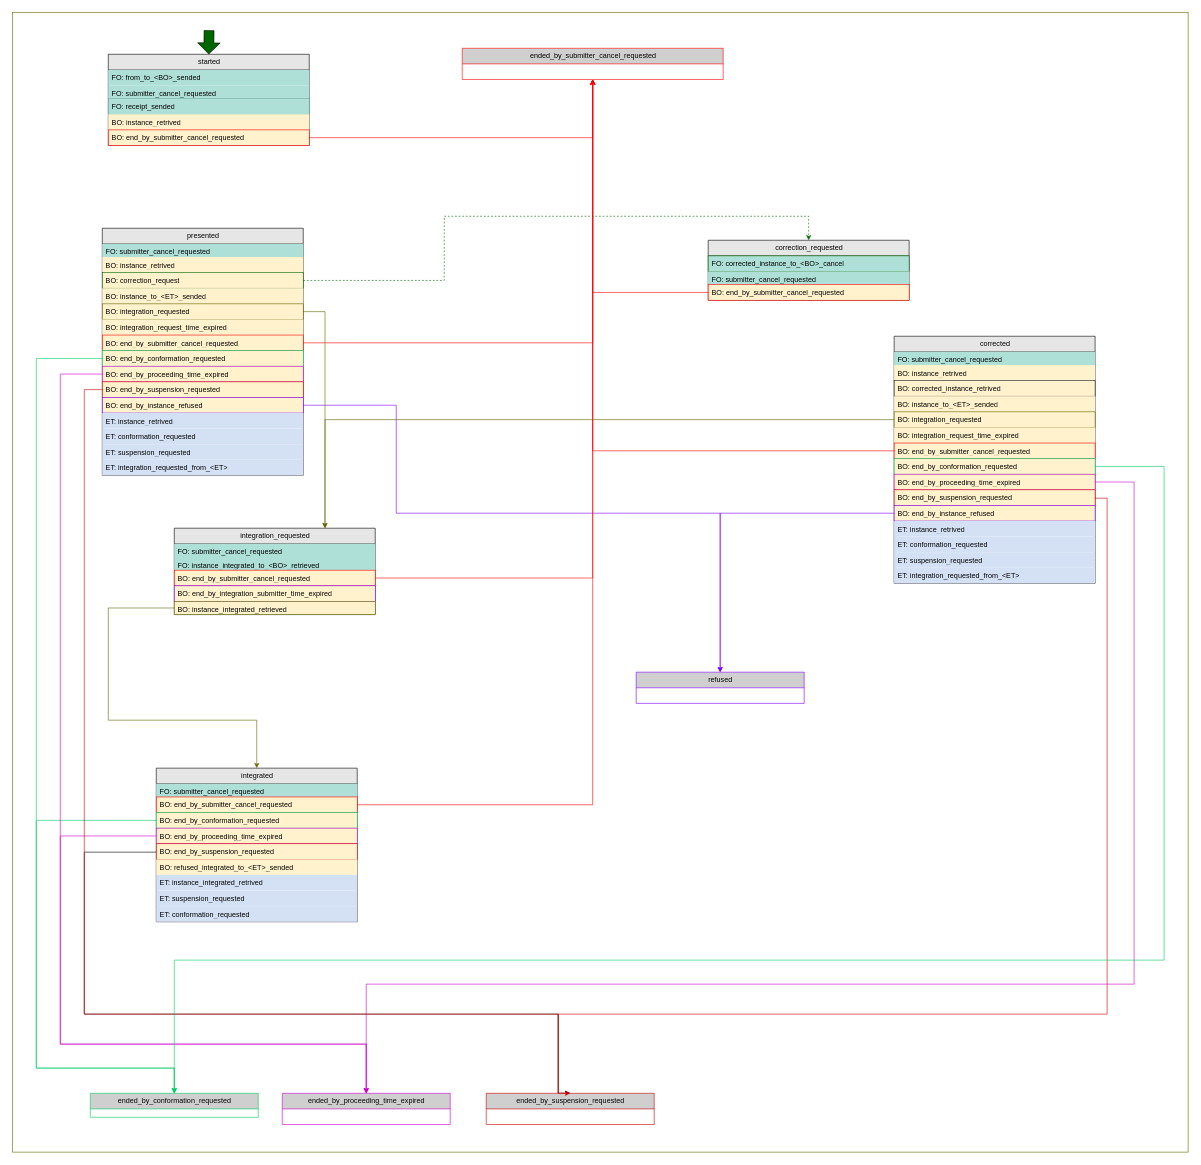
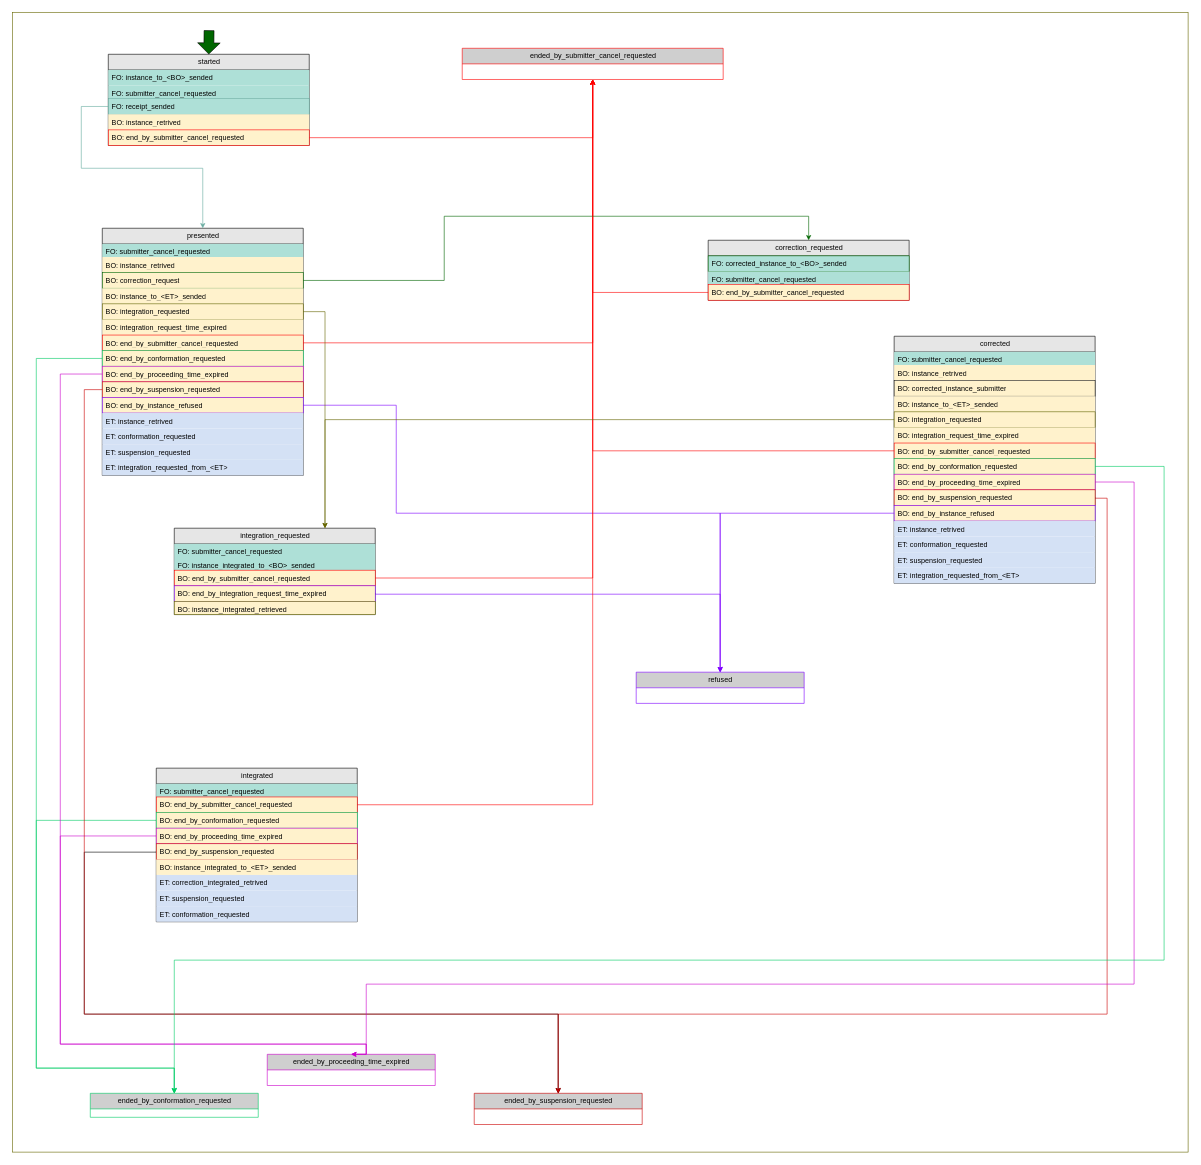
(157, 78) -> (164, 78)
none -> (93, 107)
(534, 216) -> (534, 216)
(784, 264) -> (785, 264)
(958, 389) -> (960, 389)
(257, 566) -> (252, 566)
(263, 594) -> (260, 594)
none -> (547, 594)
(108, 719) -> none
(233, 868) -> (234, 868)
(221, 884) -> (225, 884)
(366, 1109) -> (351, 1070)
(570, 1109) -> (558, 1109)
